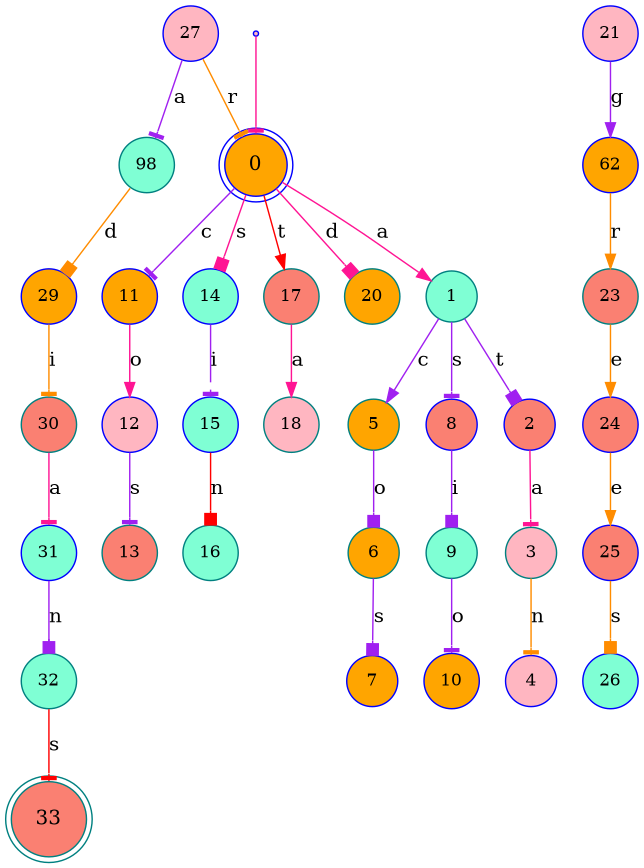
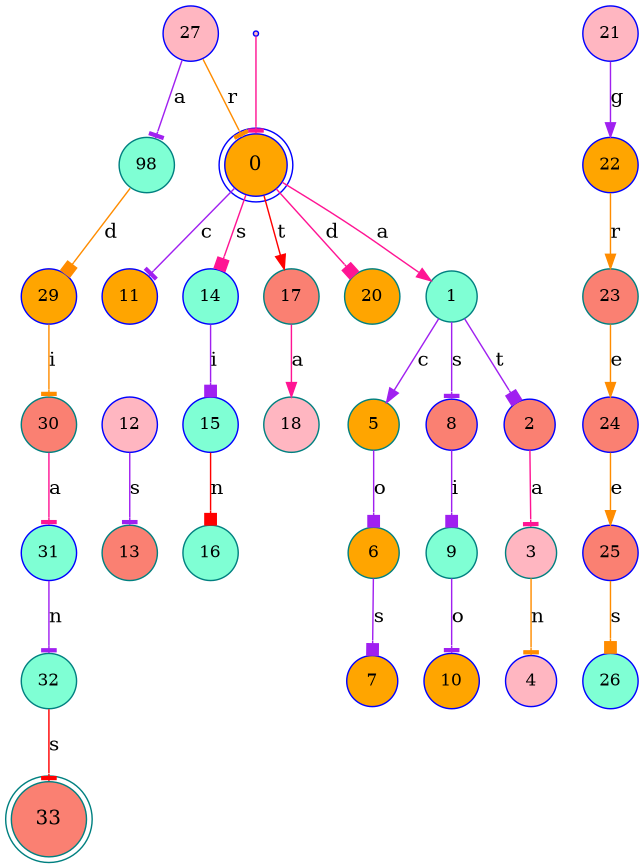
(610, 165) -> (610, 165)
(130, 353) -> none
(211, 353) -> (211, 353)
(49, 613) -> (49, 613)
